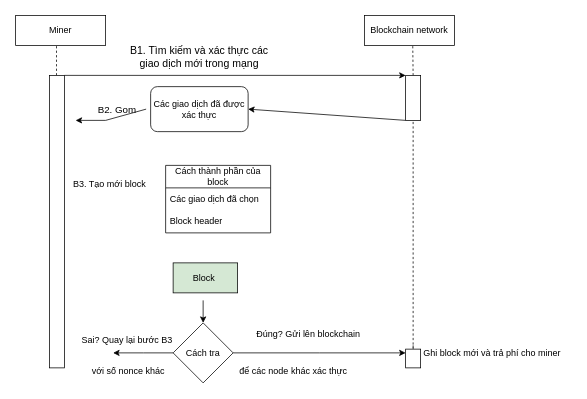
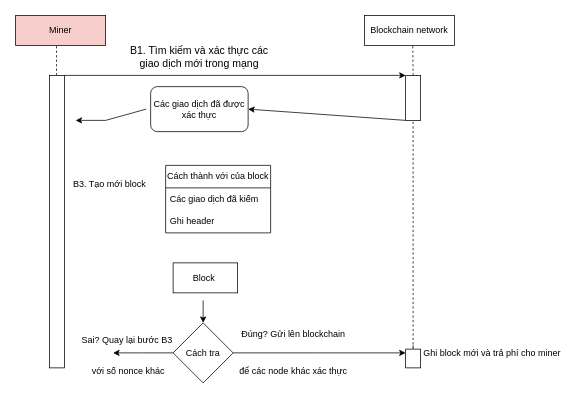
(60, 30) -> (60, 30)
(117, 109) -> none
(218, 177) -> (218, 177)
(217, 199) -> (216, 199)
(198, 222) -> (193, 222)
(205, 278) -> (205, 278)
(308, 334) -> (293, 334)
